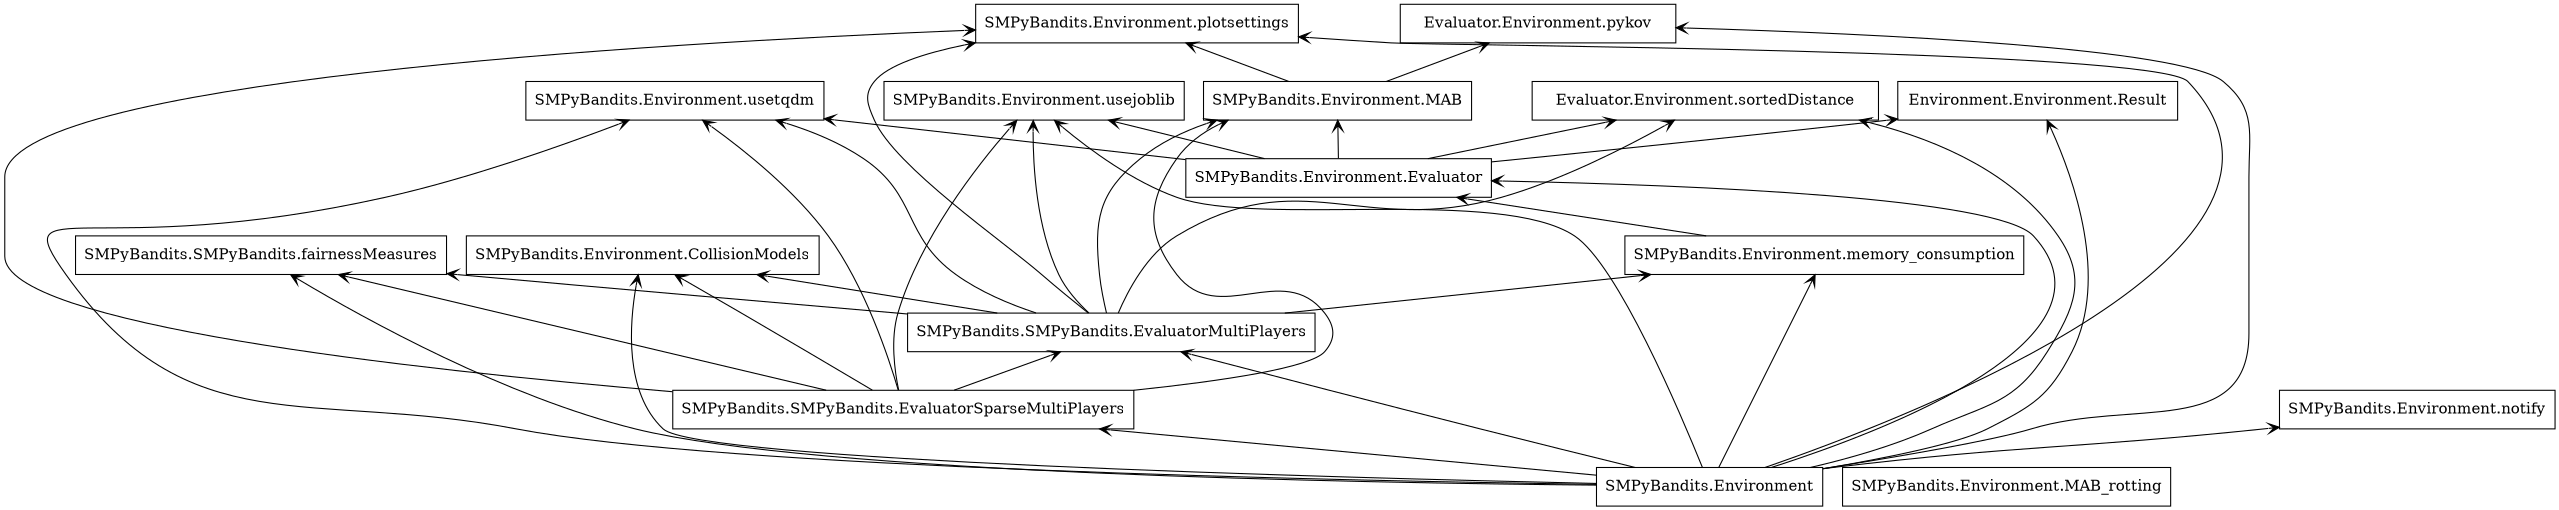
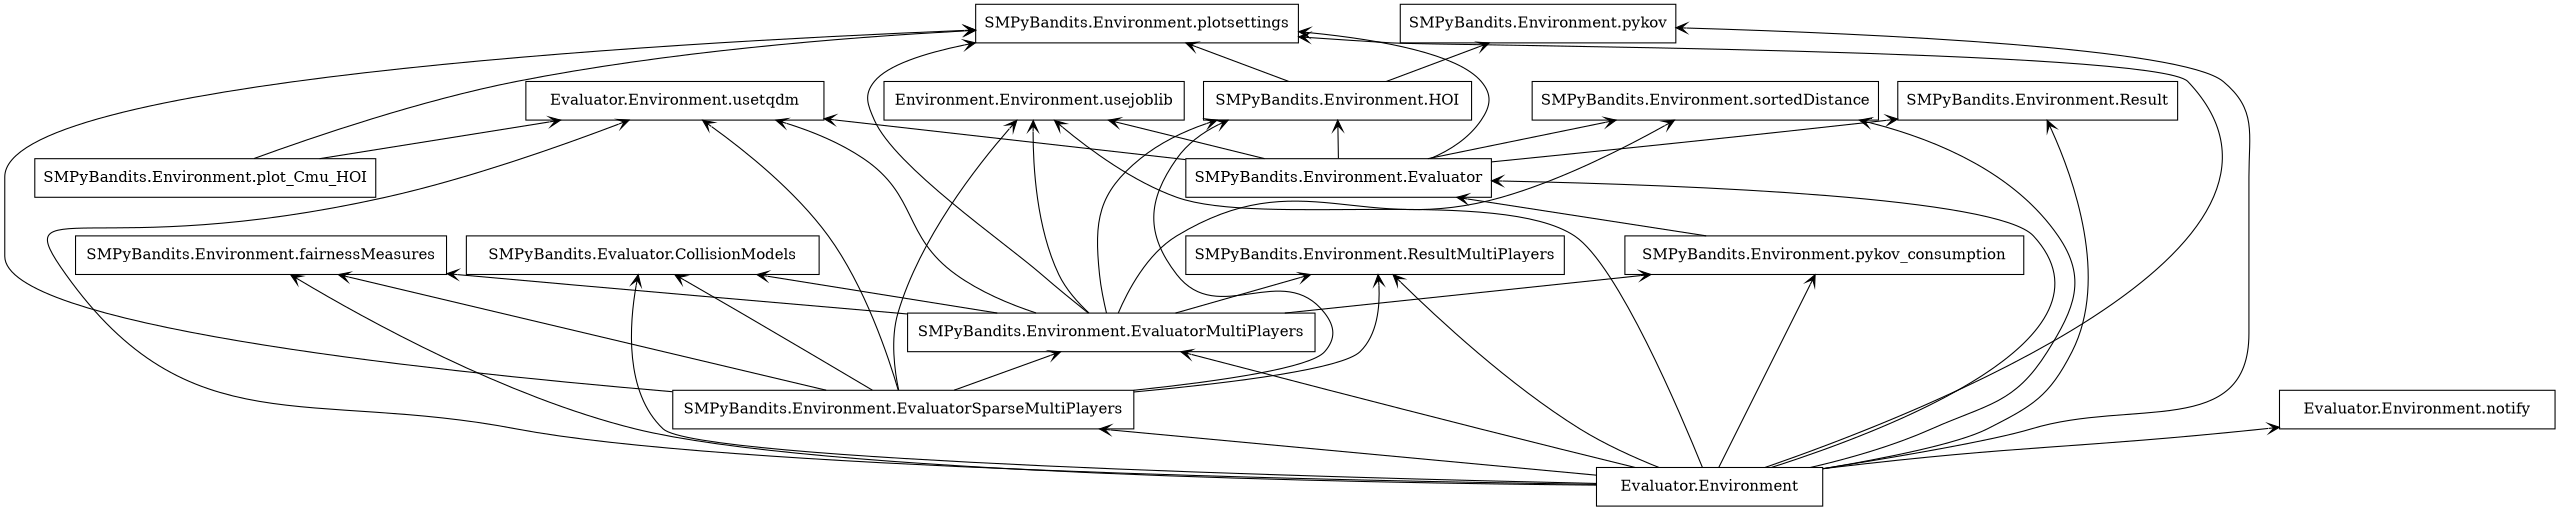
(1538, 24) -> (1538, 24)
none -> (1457, 64)
(675, 101) -> (675, 101)
(1034, 101) -> (1034, 101)
(1337, 101) -> (1337, 101)
(1705, 101) -> (1705, 101)
(2038, 101) -> (2038, 101)
none -> (205, 178)
(261, 255) -> (261, 255)
(643, 255) -> (643, 255)
none -> (1375, 255)
(1824, 255) -> (1824, 255)
(1111, 332) -> (1111, 332)
(903, 410) -> (903, 410)
(2417, 410) -> (2417, 410)
(1710, 487) -> (1710, 487)
(2007, 487) -> none
